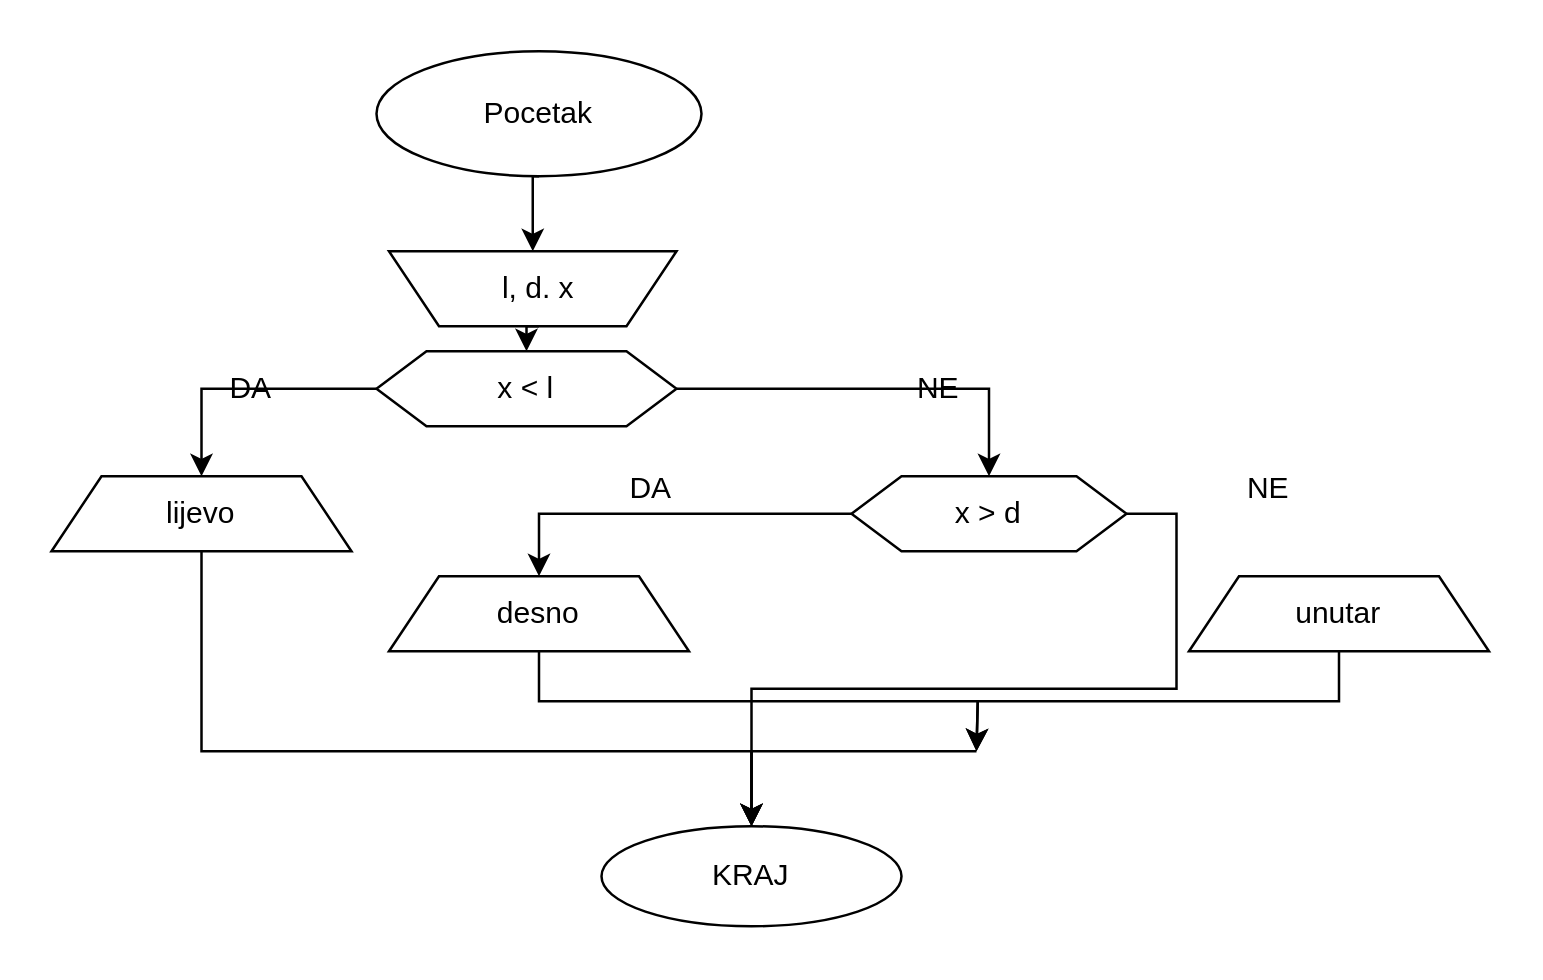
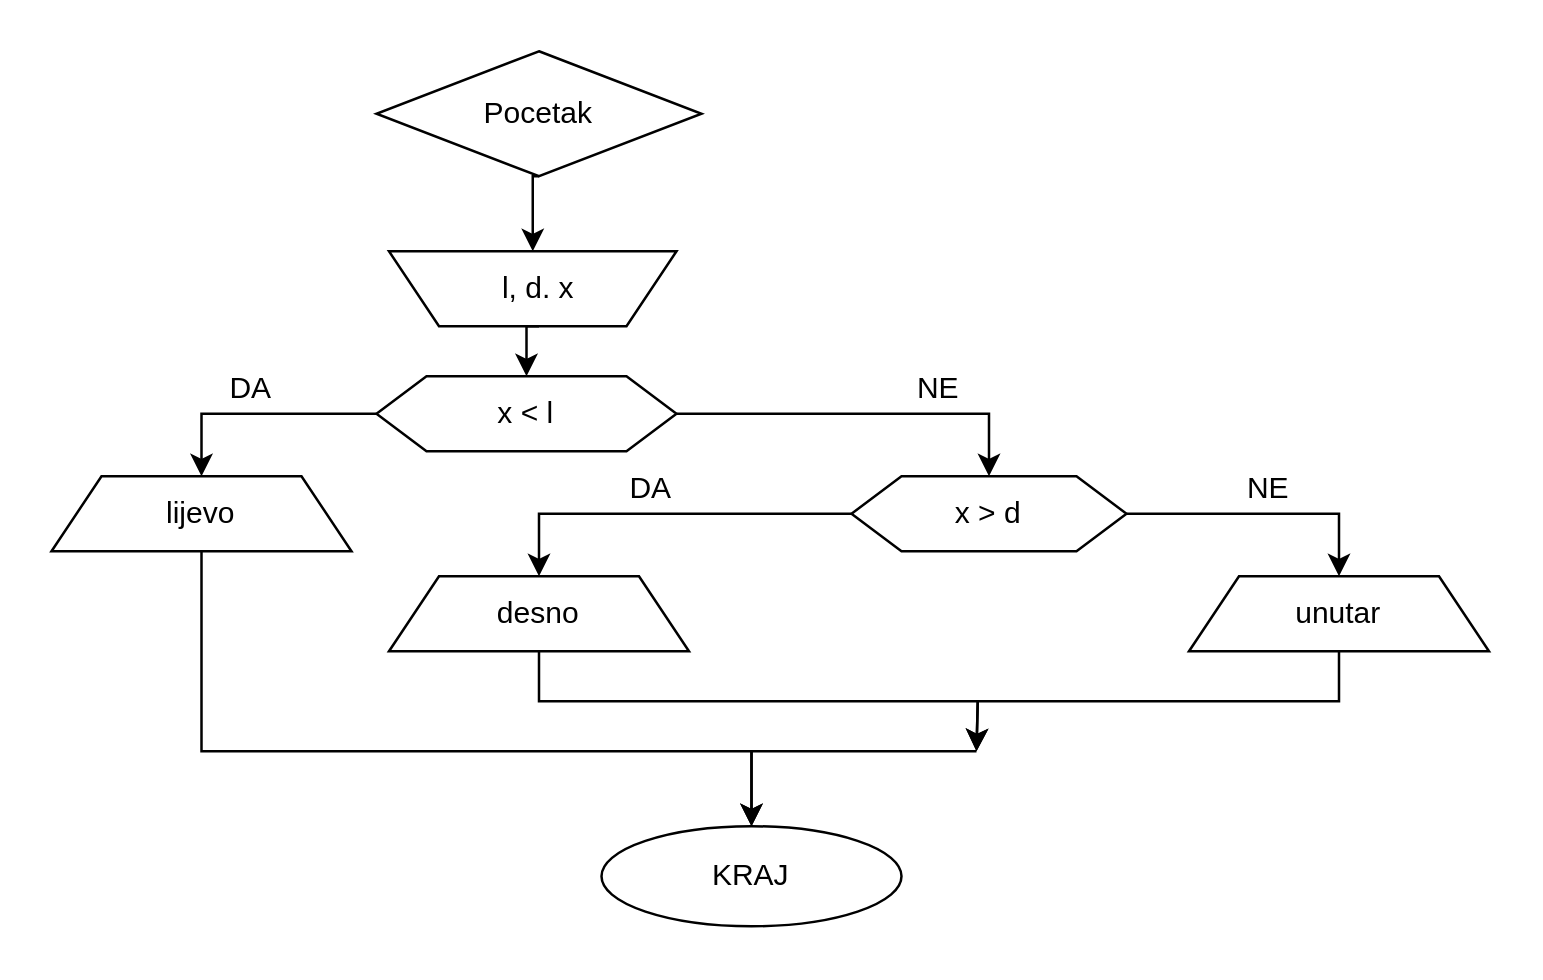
(539, 114) -> (539, 114)
(526, 389) -> (526, 414)
(1049, 689) -> (1279, 514)
